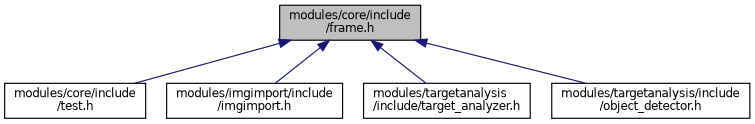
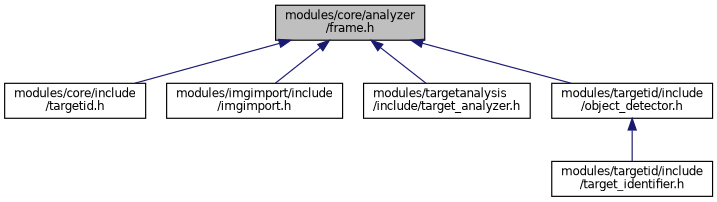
(350, 23) -> (350, 23)
(75, 101) -> (75, 101)
(651, 101) -> (632, 101)
none -> (632, 179)
